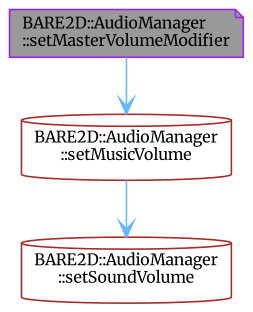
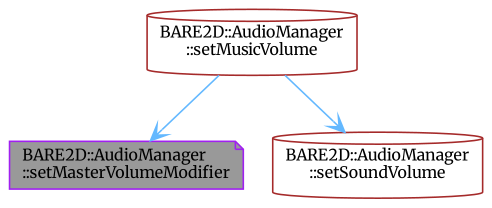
(126, 78) -> (191, 102)
